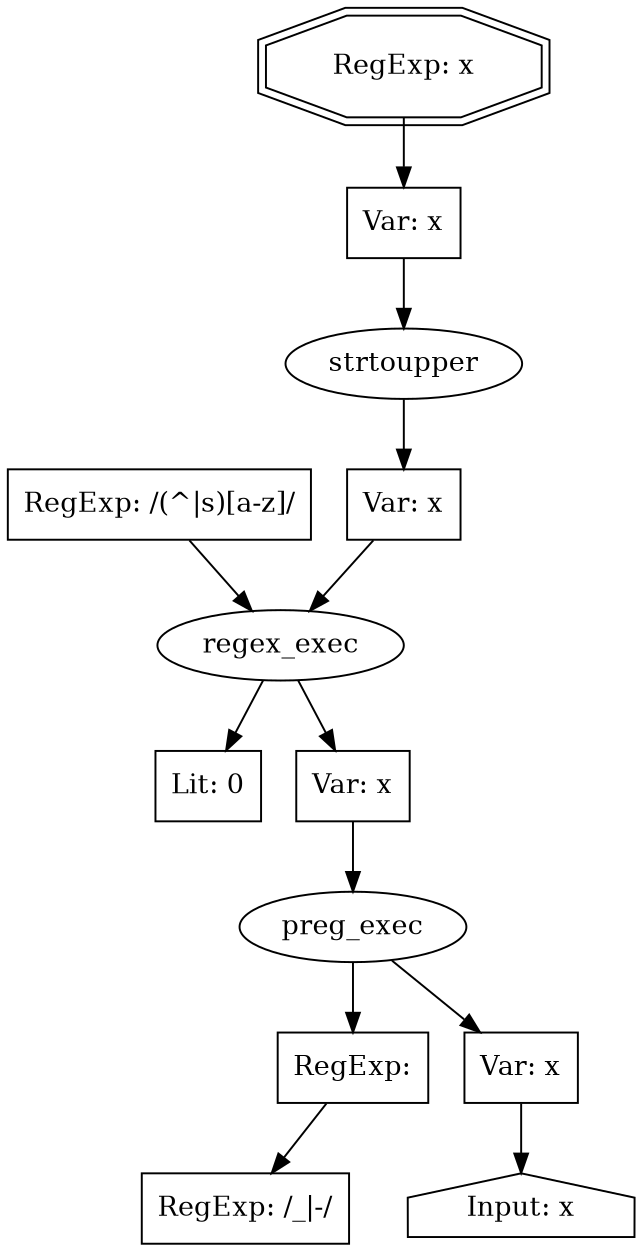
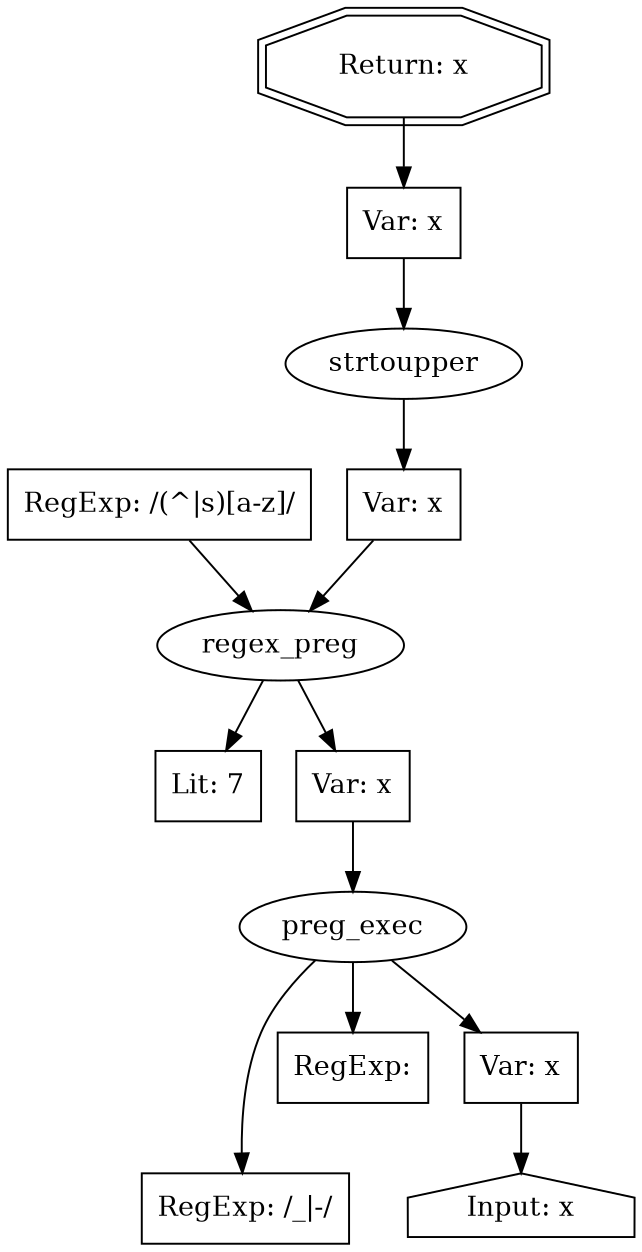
(404, 66) -> (404, 66)
(281, 645) -> (281, 645)
(208, 786) -> (208, 786)
(305, 1130) -> (255, 1048)
